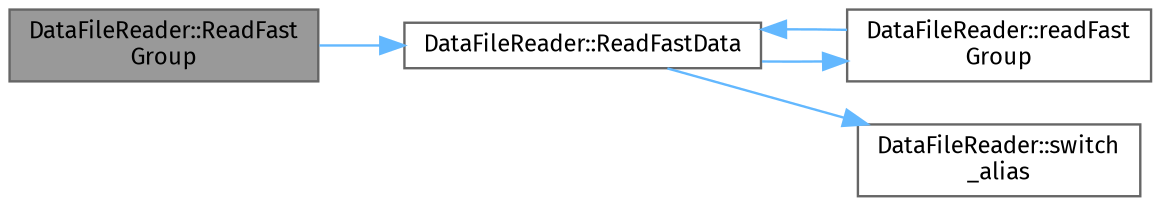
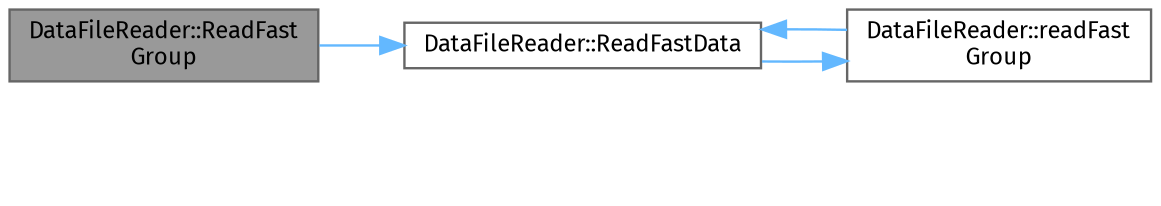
(999, 160) -> none
